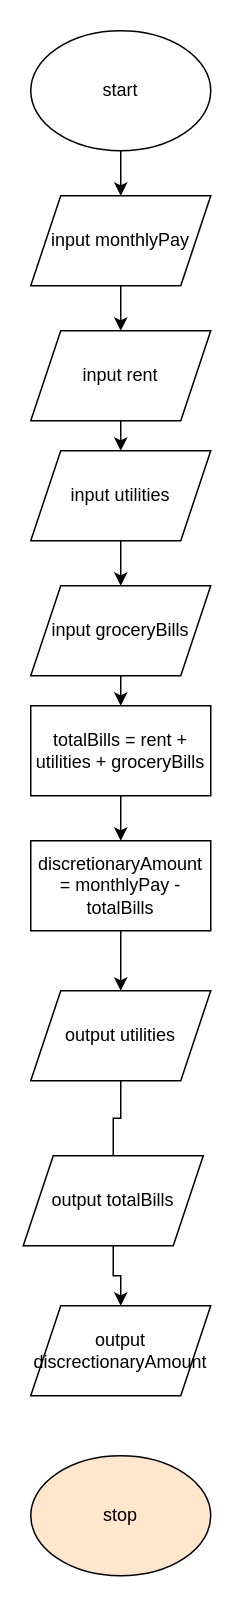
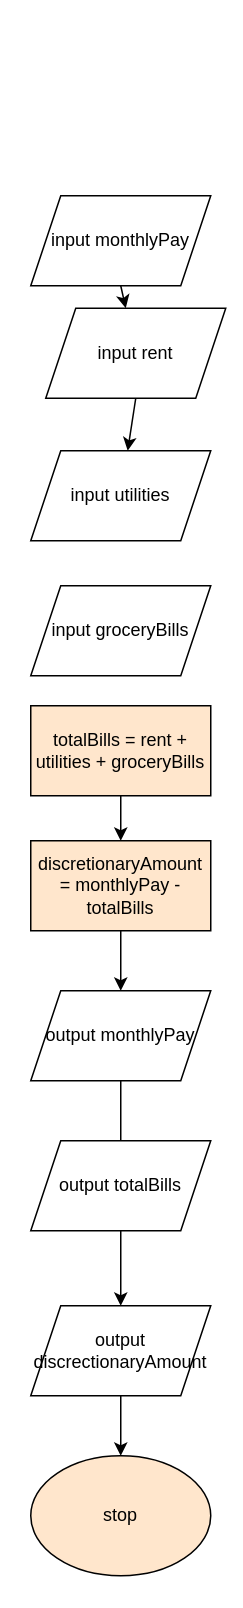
(121, 91) -> none
(121, 168) -> none
(121, 376) -> (136, 353)
(121, 569) -> none
(121, 686) -> none
(121, 751) -> (121, 751)
(121, 886) -> (121, 886)
(121, 1036) -> (121, 1036)
(113, 1201) -> (121, 1186)
none -> (121, 1421)
